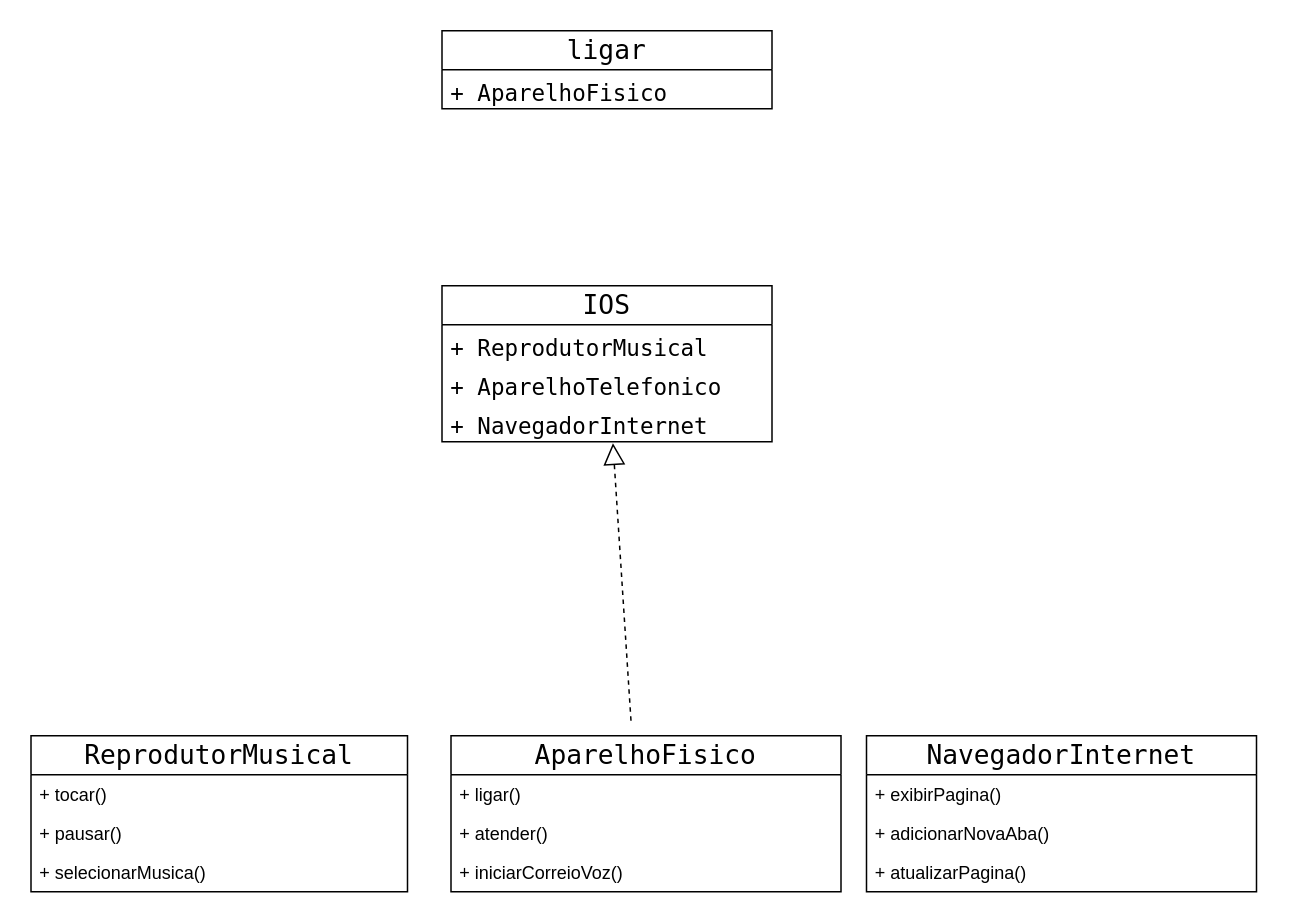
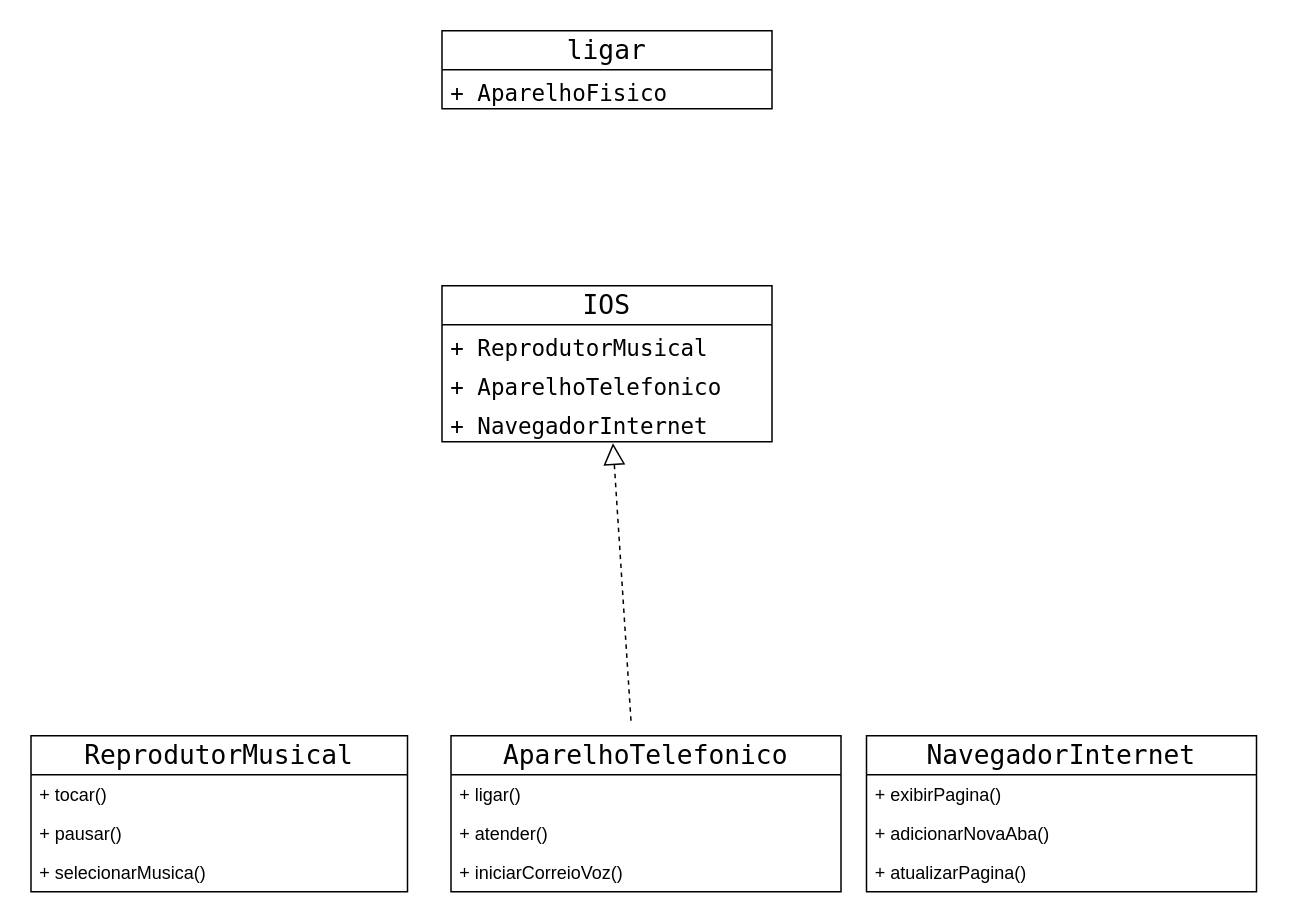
(646, 755) -> (646, 755)
